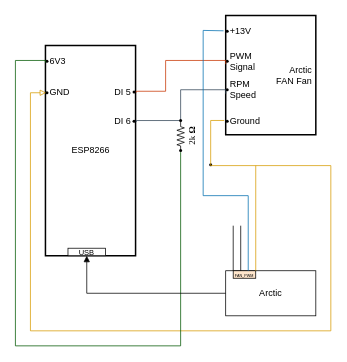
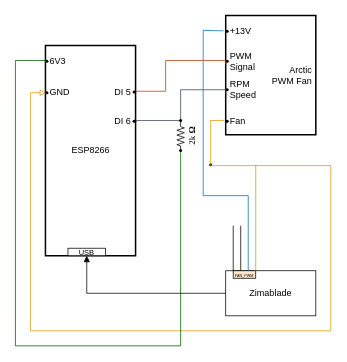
(295, 75) -> (295, 75)
(232, 121) -> (232, 121)
(270, 293) -> (270, 293)
